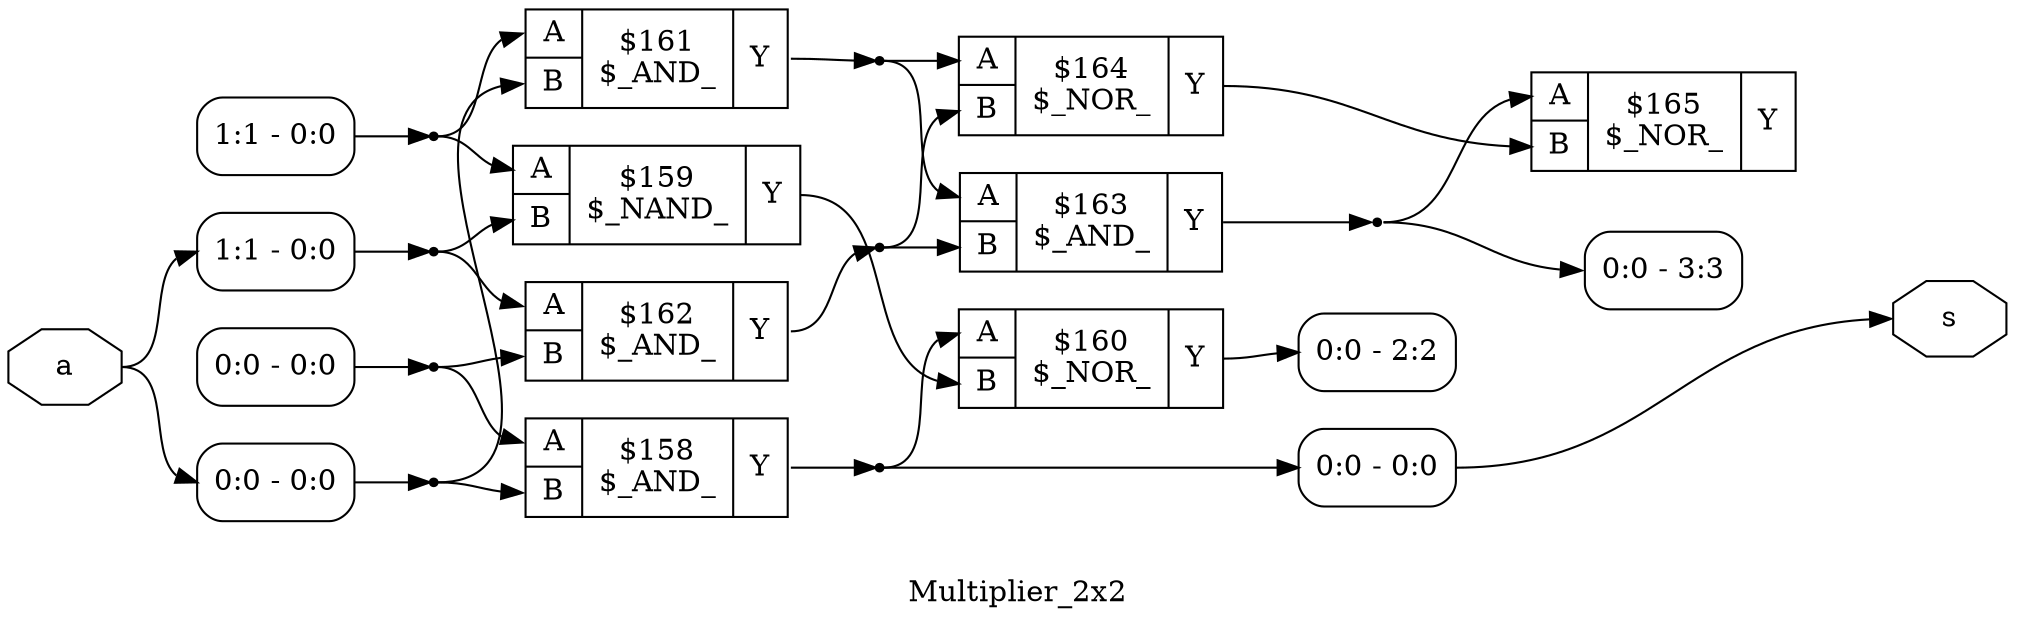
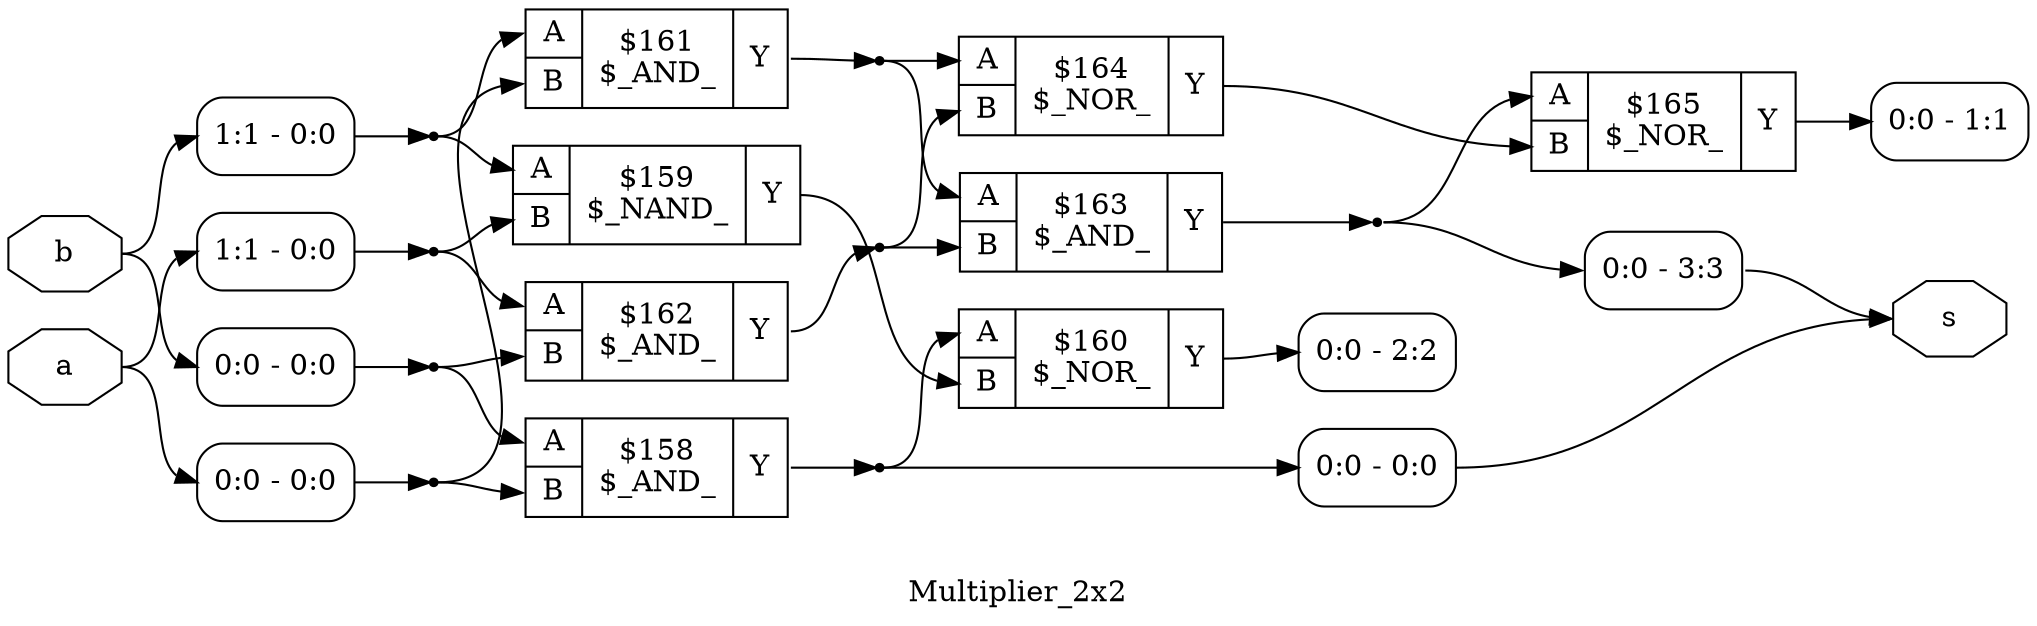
none -> (1950, 122)
none -> (65, 254)
none -> (1809, 289)
